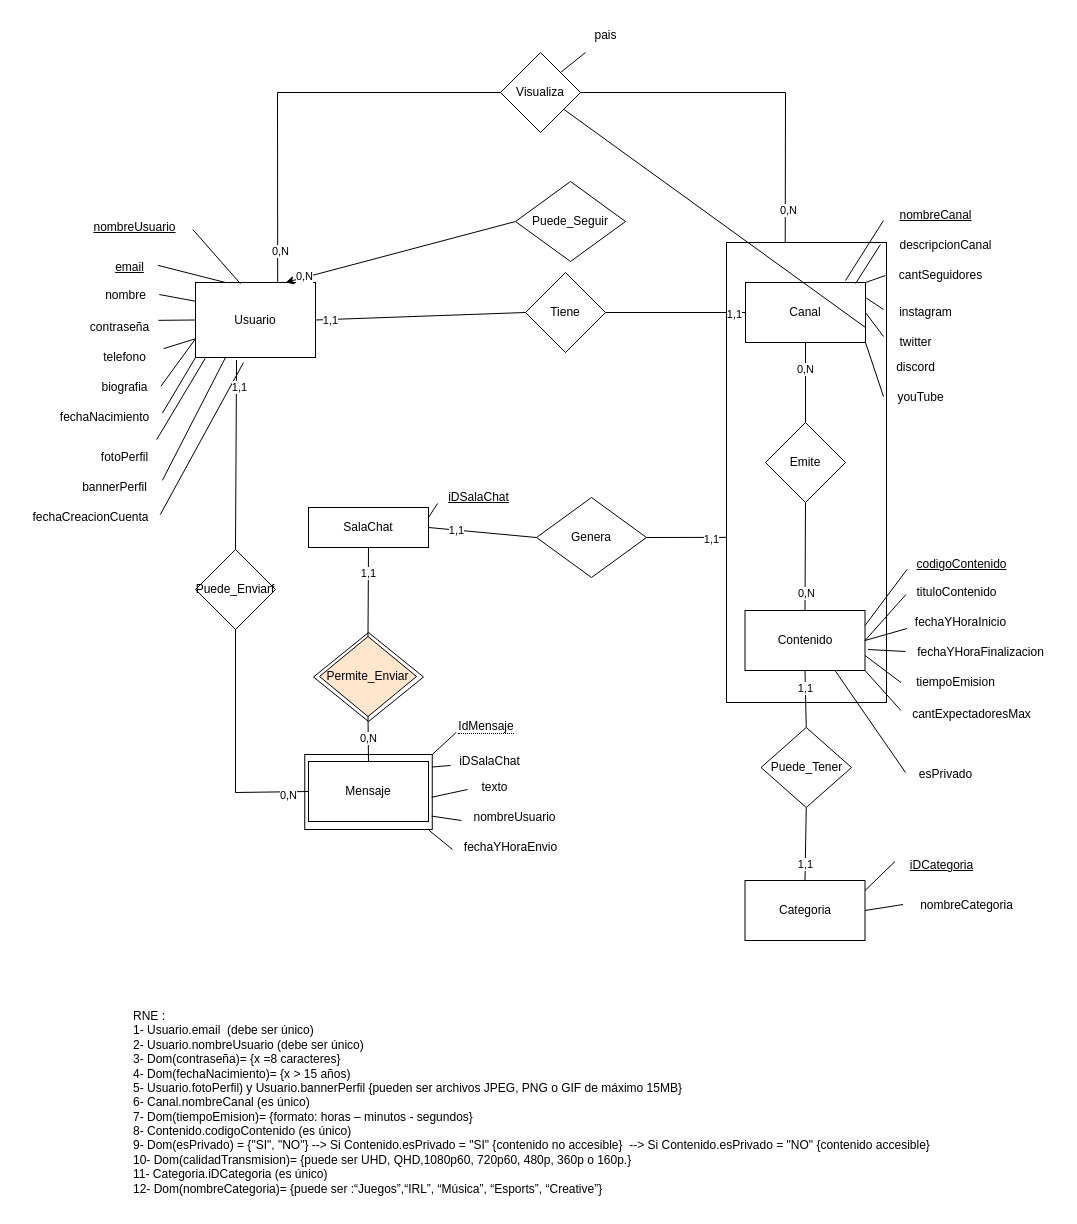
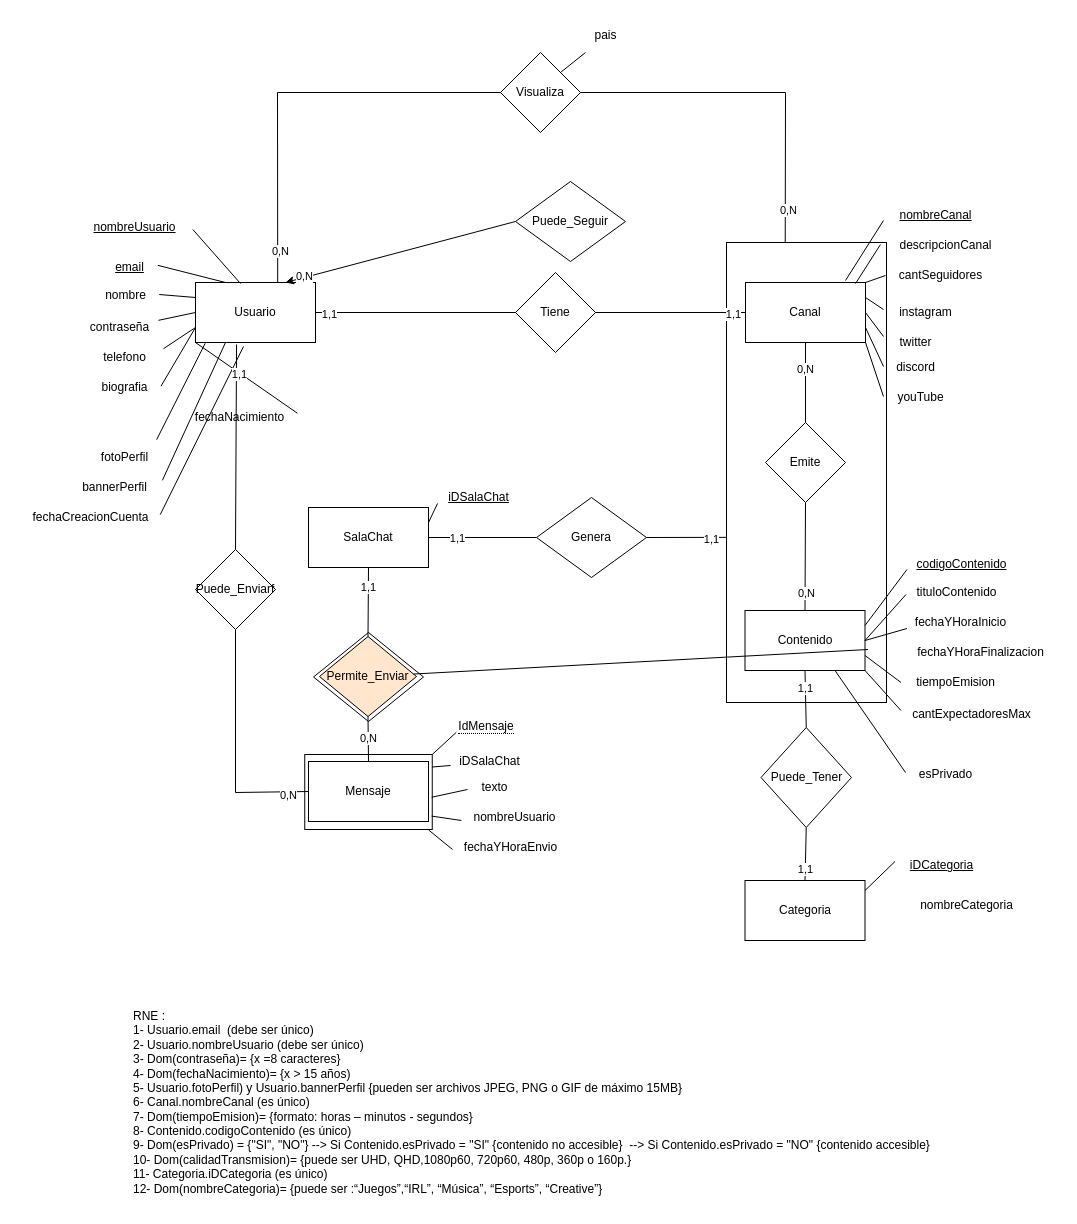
(715, 218) -> (875, 347)
(566, 313) -> (556, 313)
(256, 320) -> (256, 313)
(105, 418) -> (240, 418)
(369, 528) -> (369, 538)
(886, 650) -> (641, 662)
(806, 768) -> (806, 778)
(884, 908) -> none
